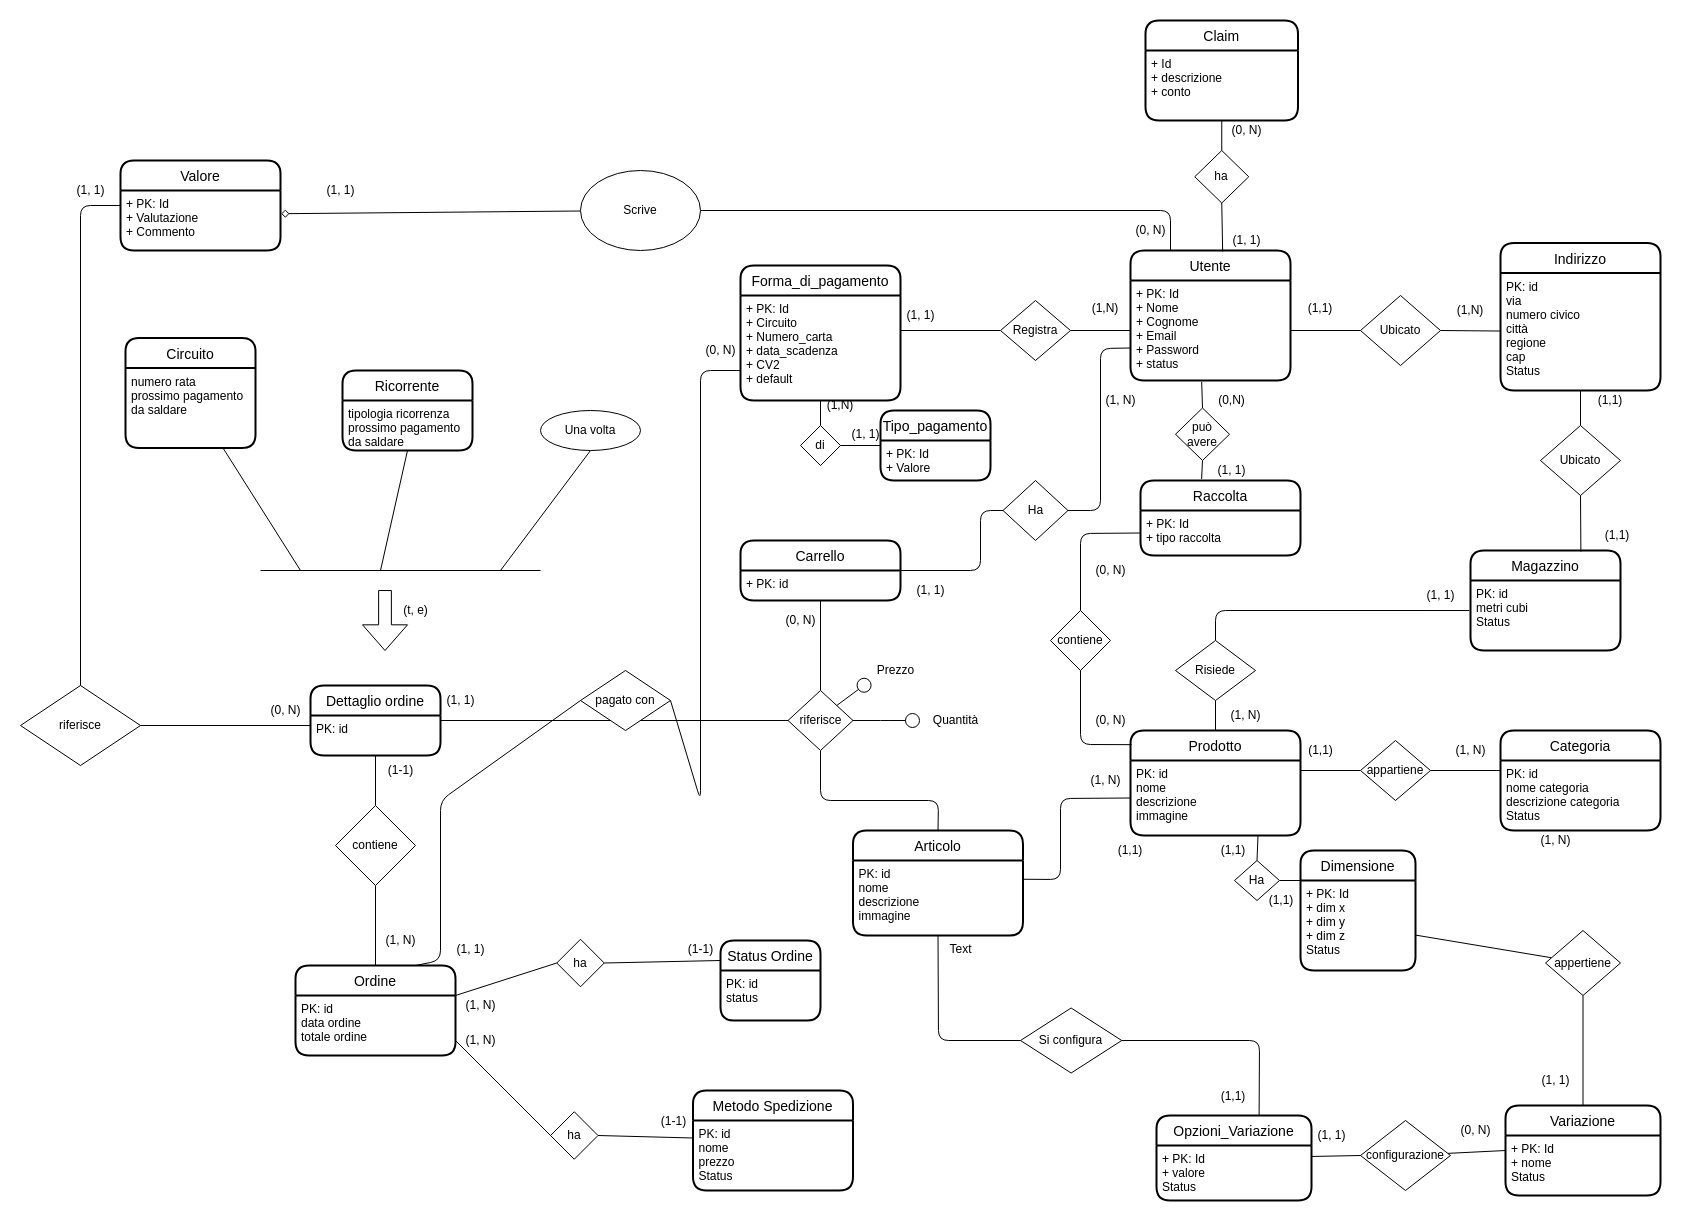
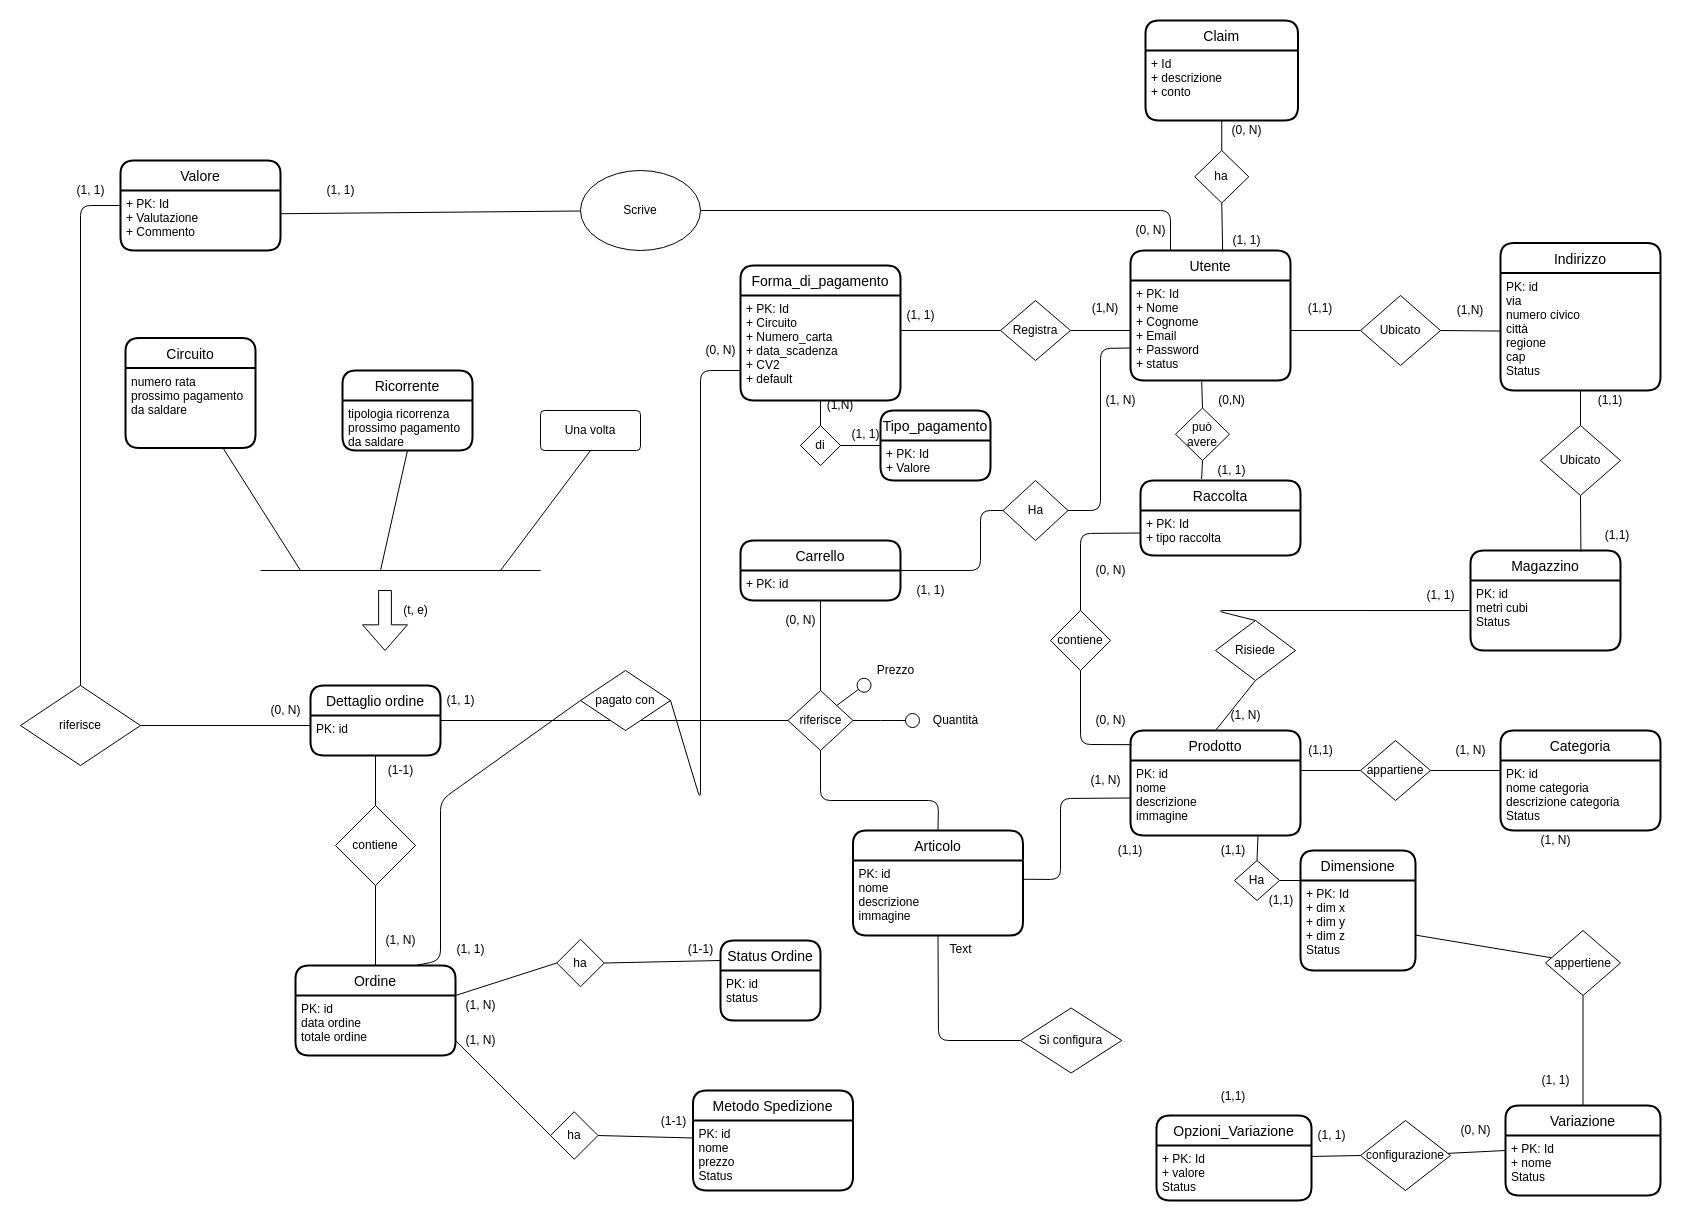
(289, 214) -> (286, 214)
(591, 431) -> (591, 431)
(1216, 671) -> (1256, 651)
(1222, 1041) -> none
